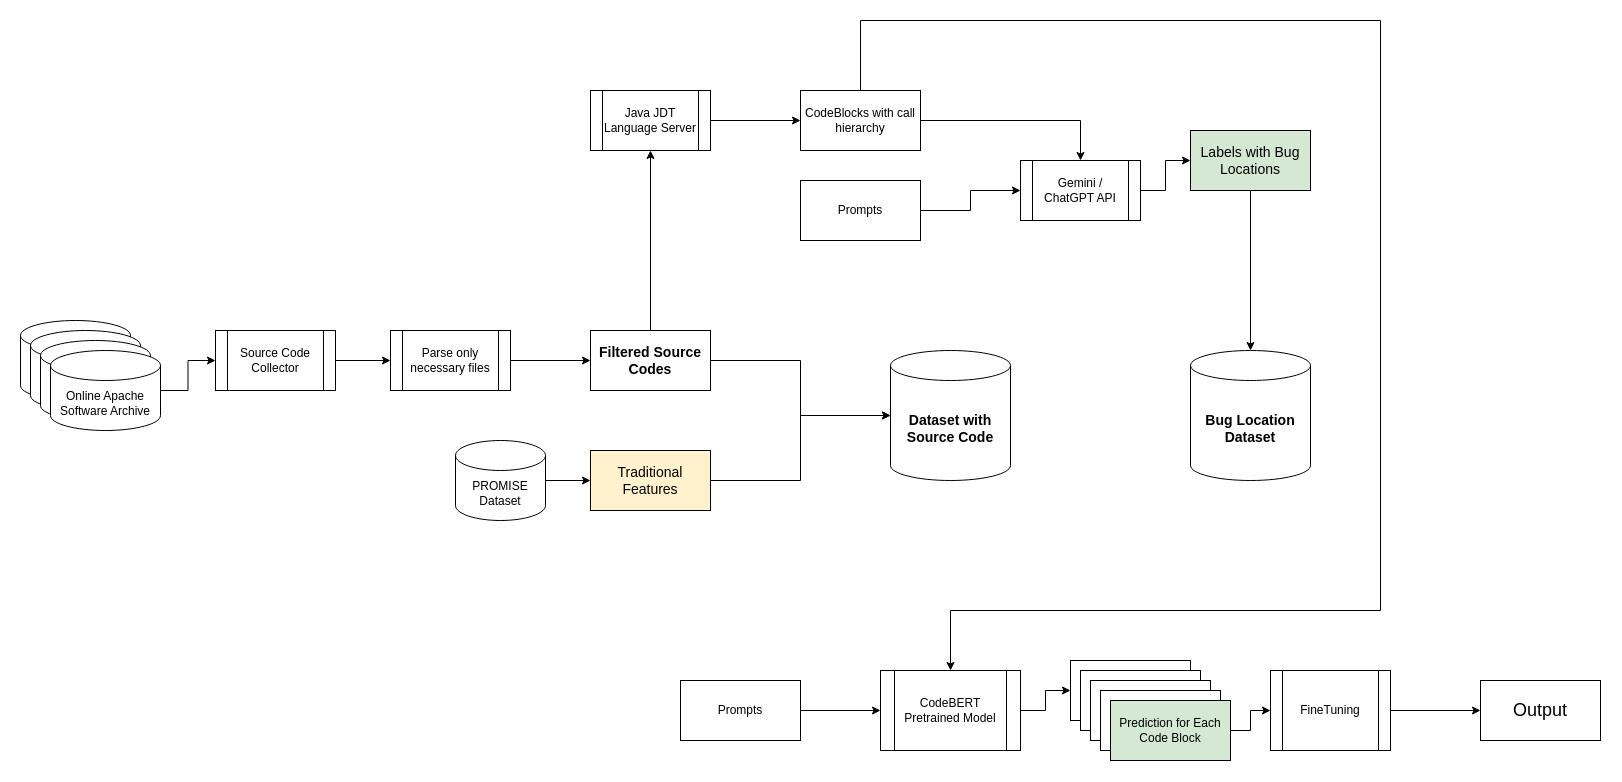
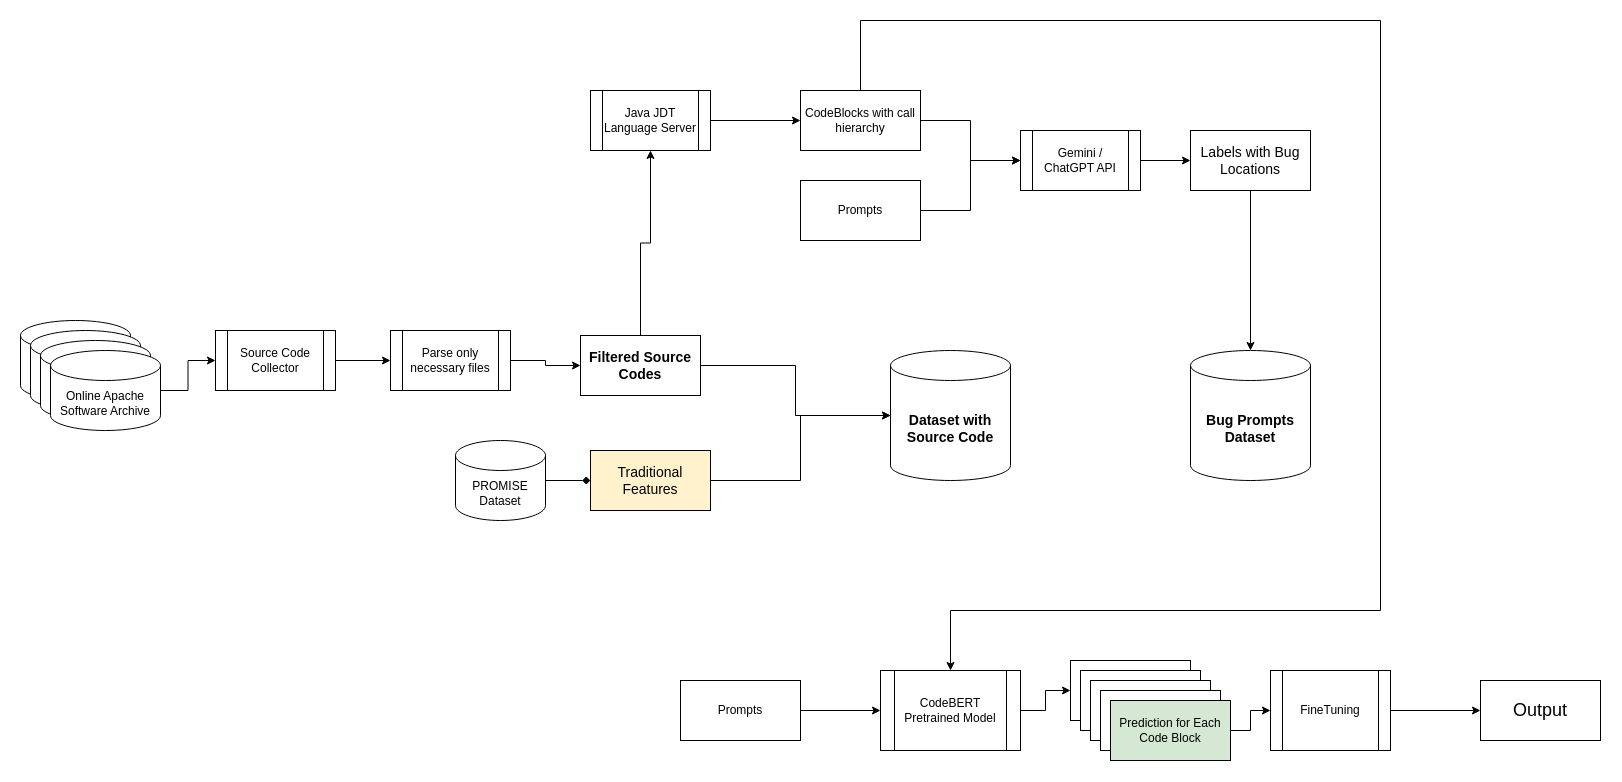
(1251, 161) -> (1251, 161)
(1081, 191) -> (1081, 161)
(651, 361) -> (641, 366)
(1251, 429) -> (1251, 429)
(582, 481) -> (582, 481)
